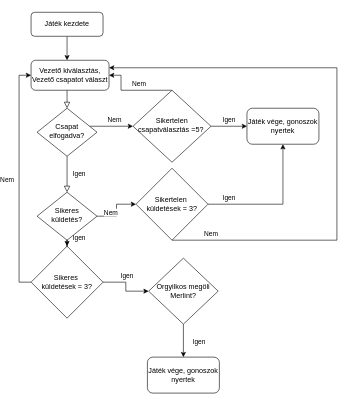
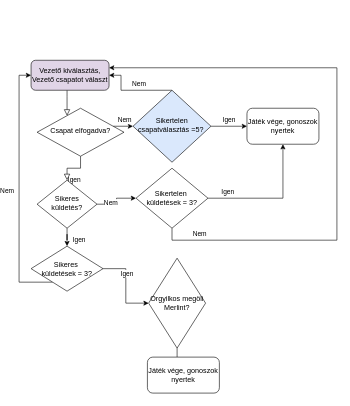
(67, 24) -> none
(67, 54) -> none
(70, 75) -> (70, 75)
(172, 126) -> (172, 126)
(67, 132) -> (80, 132)
(172, 204) -> (172, 198)
(67, 216) -> (67, 204)
(67, 282) -> (67, 269)
(183, 291) -> (177, 303)
